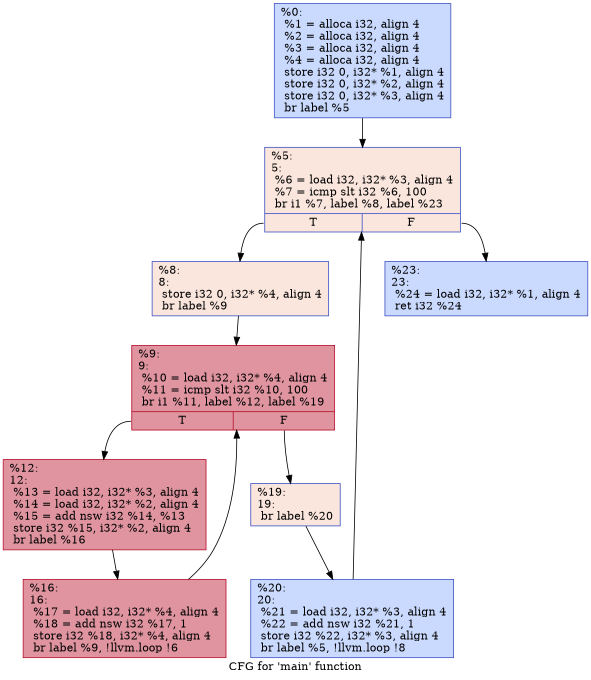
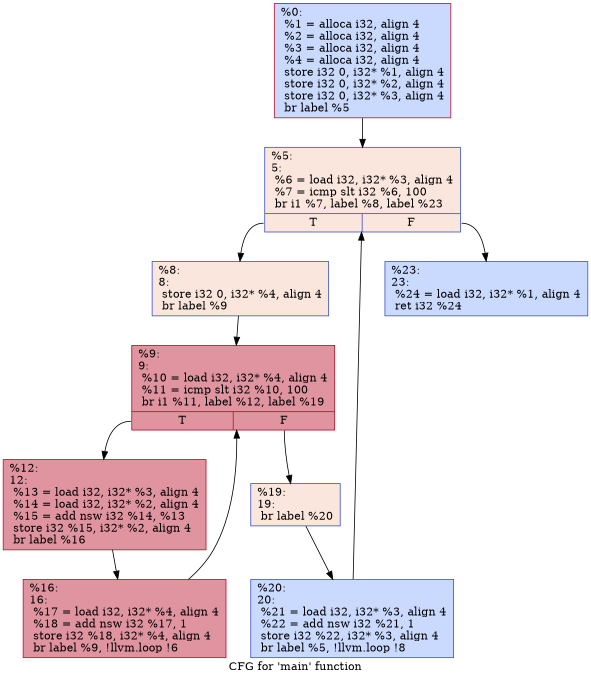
(363, 61) -> (363, 61)
